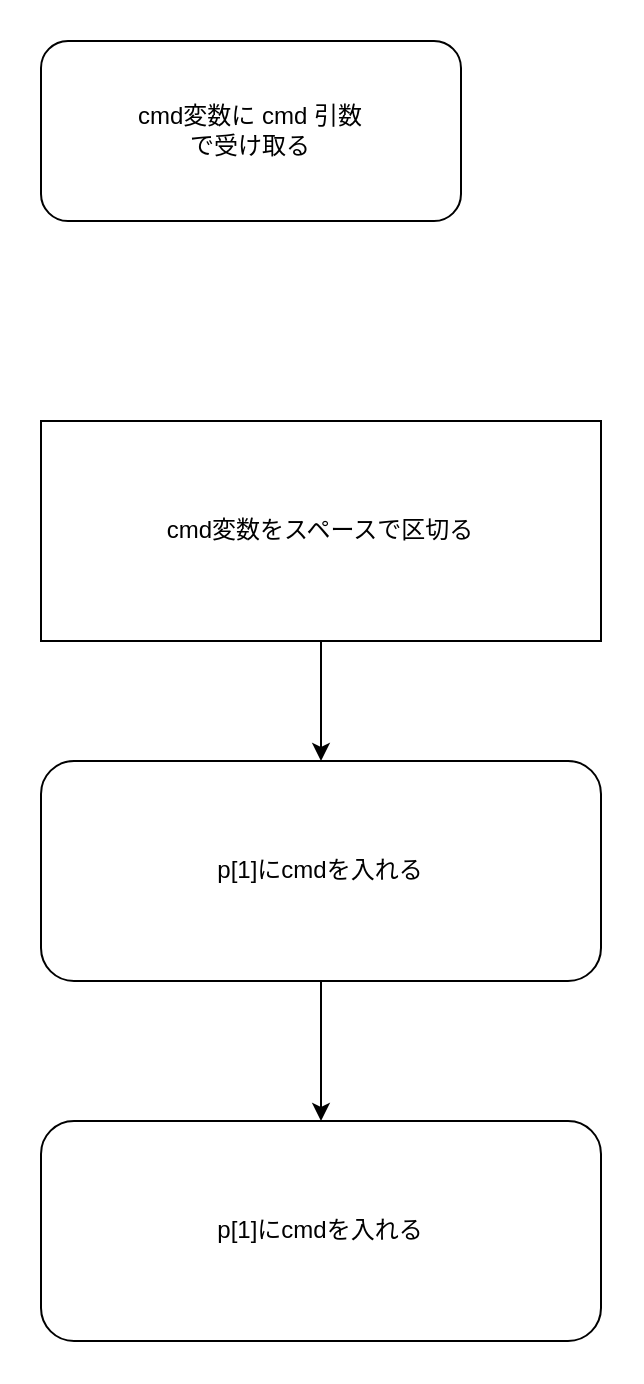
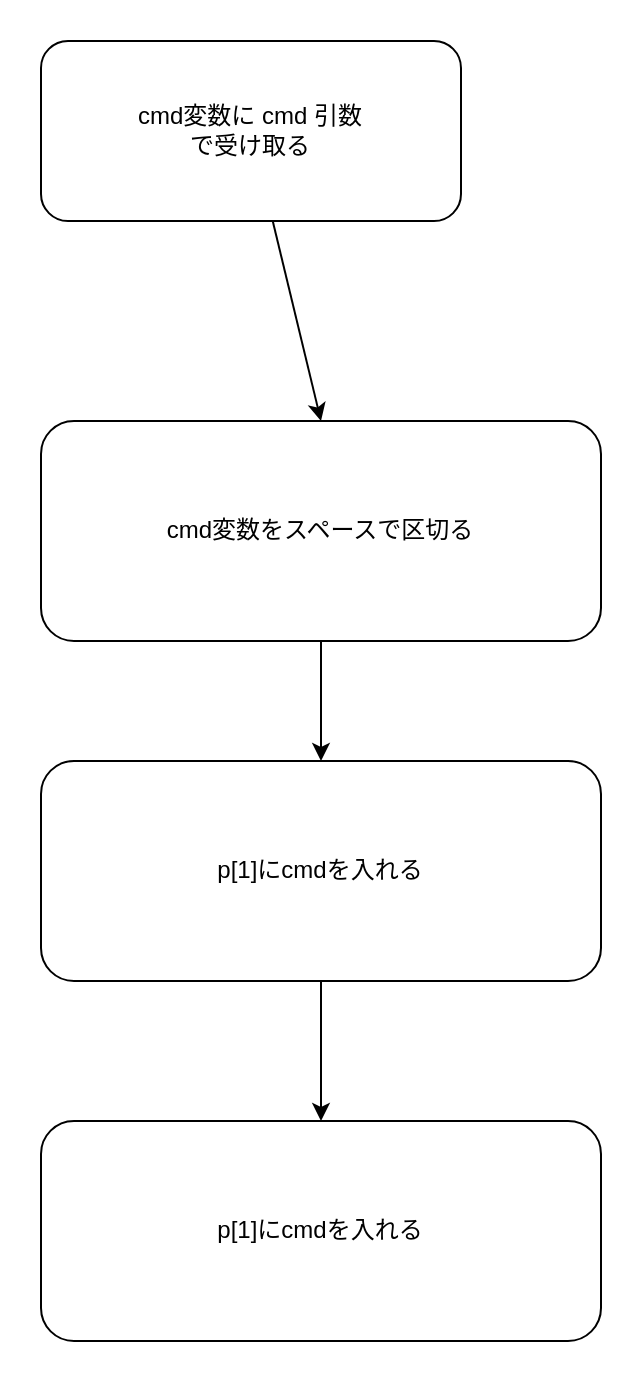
none -> (295, 314)
(321, 531) -> (321, 531)
